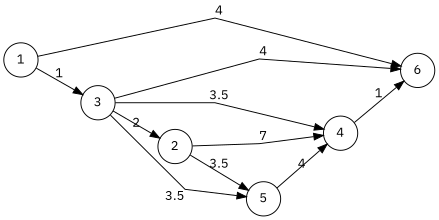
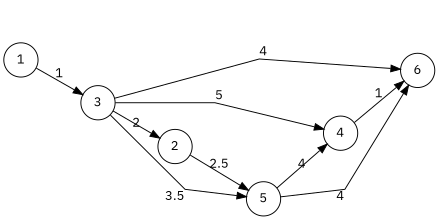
(216, 18) -> (357, 169)
(219, 96) -> (219, 96)
(253, 144) -> none
(219, 164) -> (219, 164)
